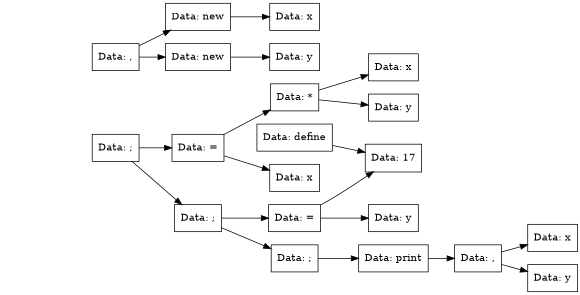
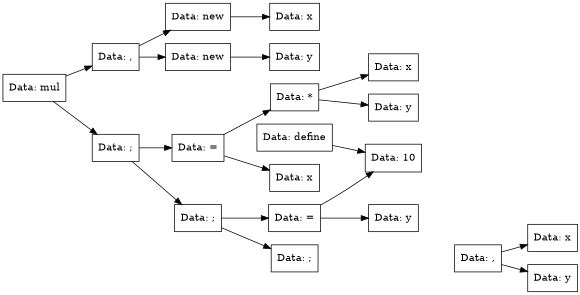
none -> (34, 88)
(393, 158) -> (393, 158)
(393, 258) -> none
